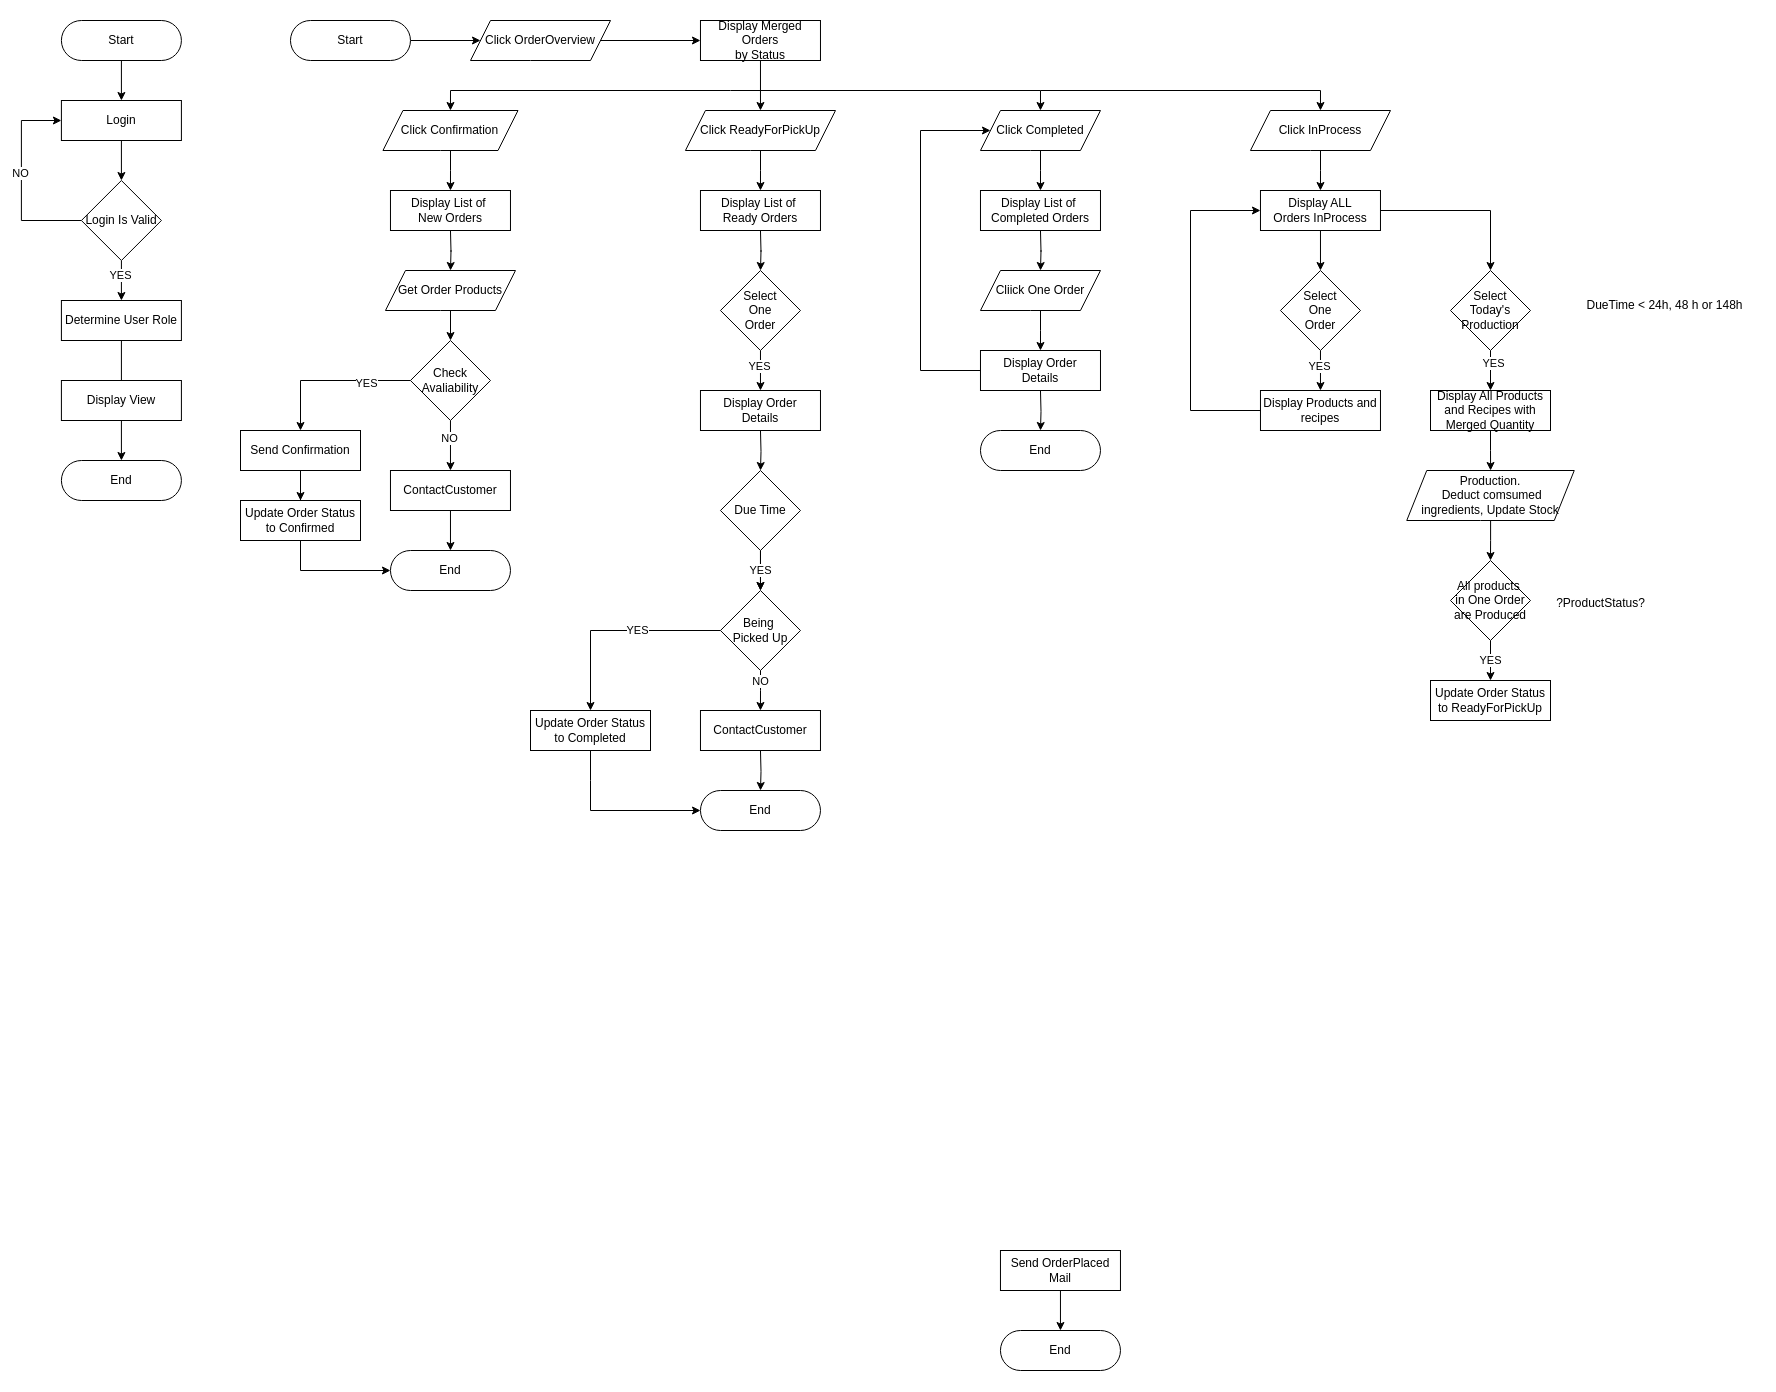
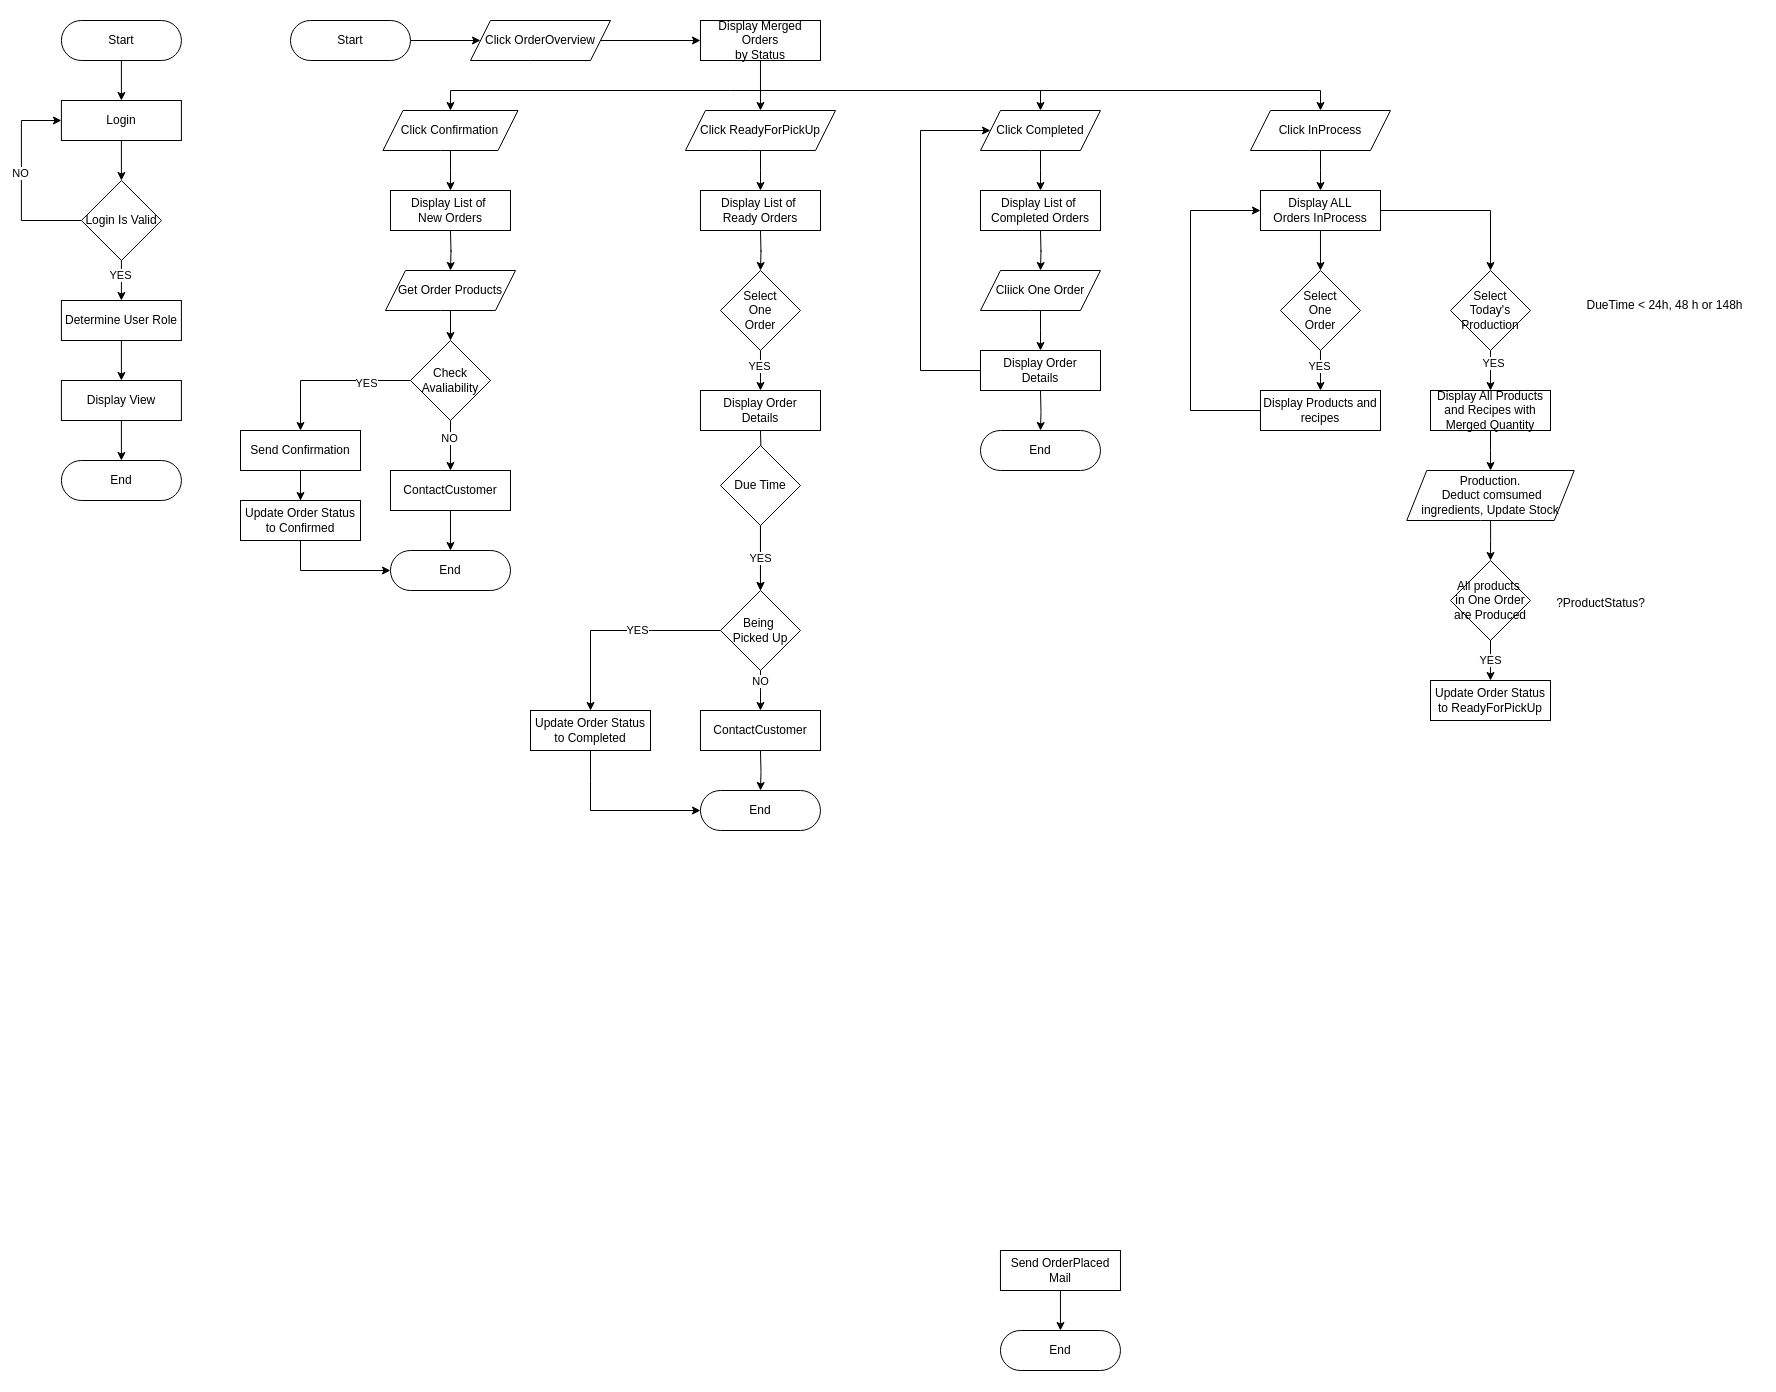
(121, 375) -> (121, 372)
(760, 511) -> (760, 486)
